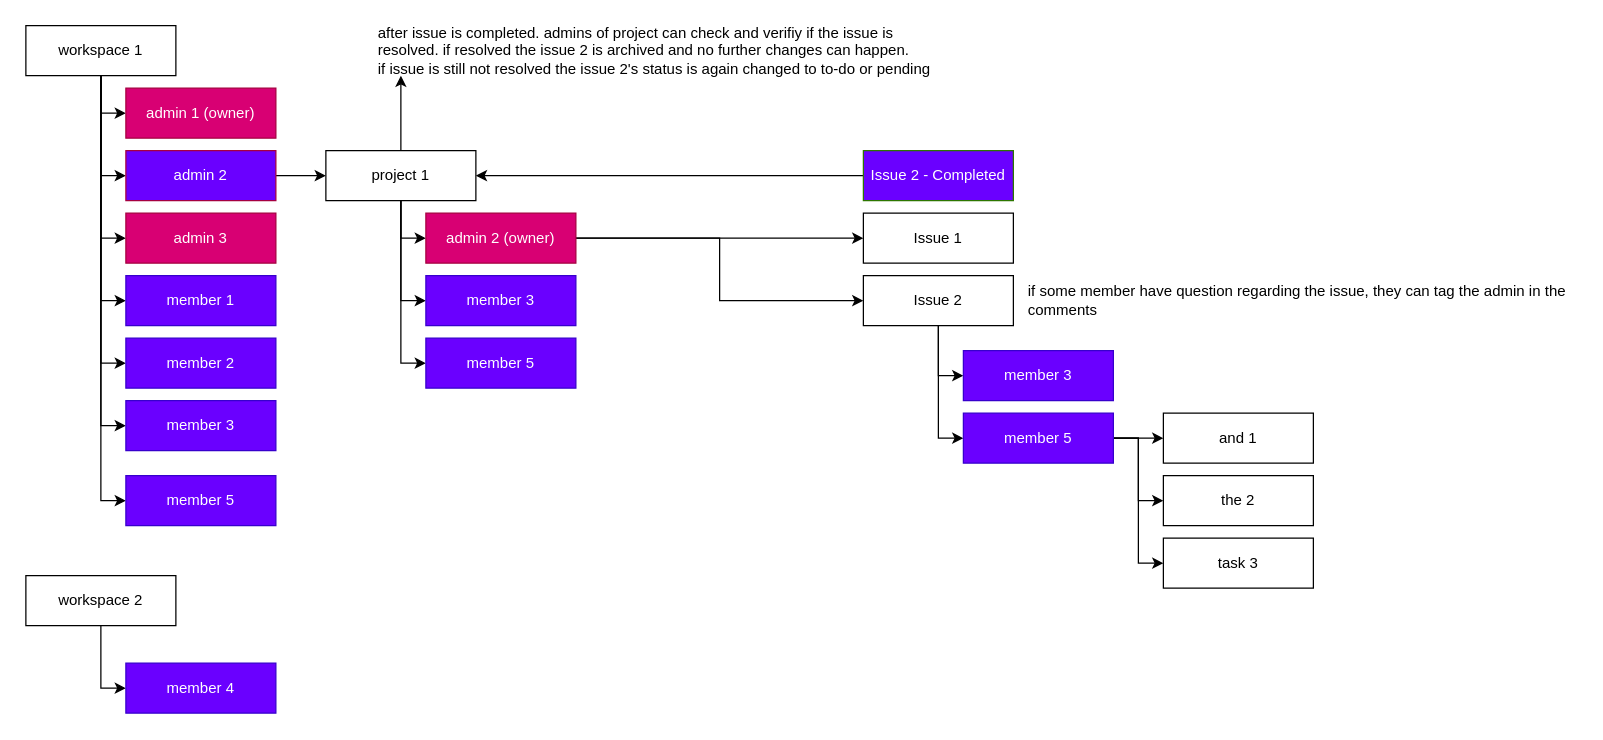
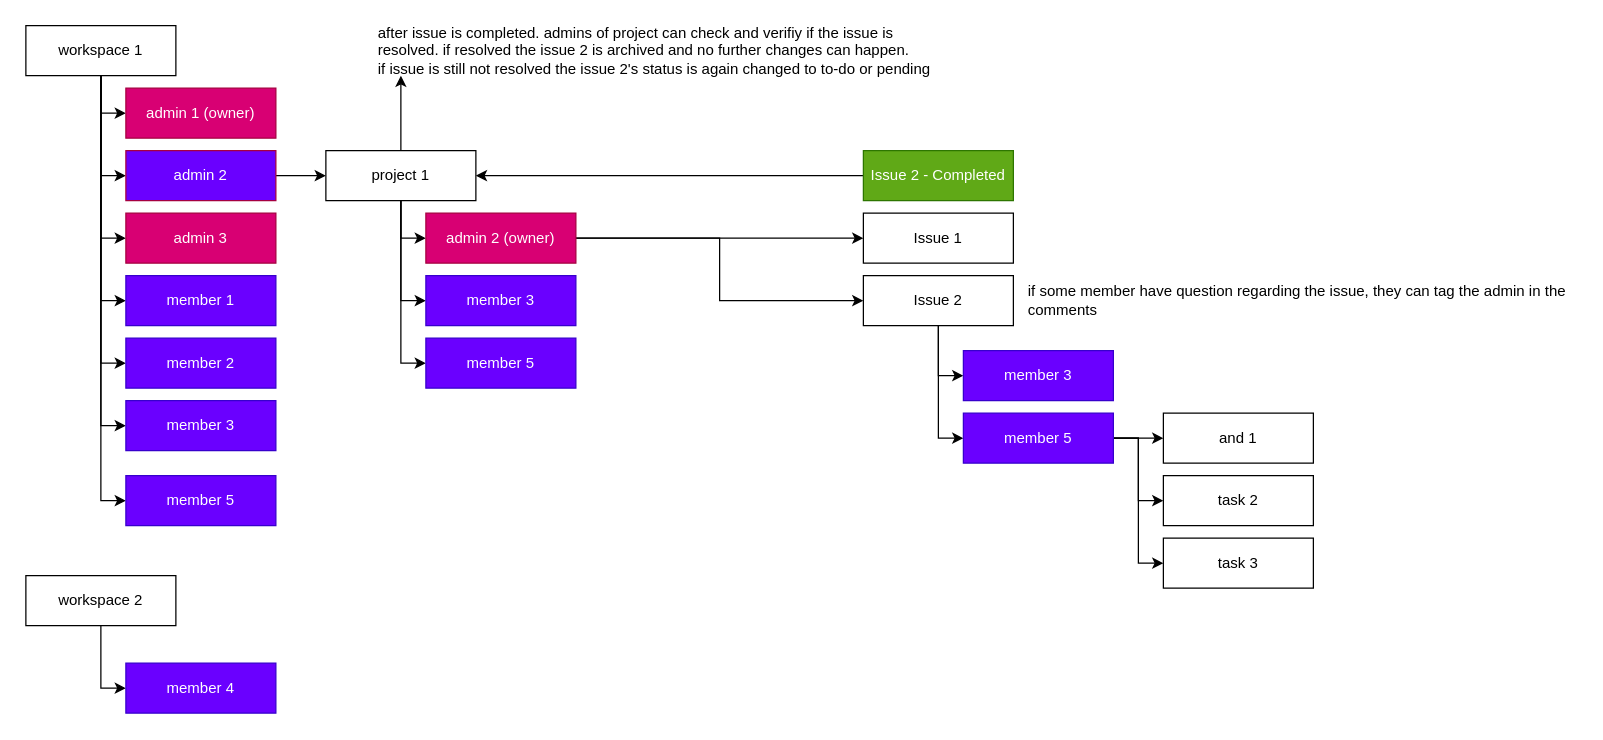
(938, 176) -> (938, 176)
(1238, 501) -> (1238, 501)
